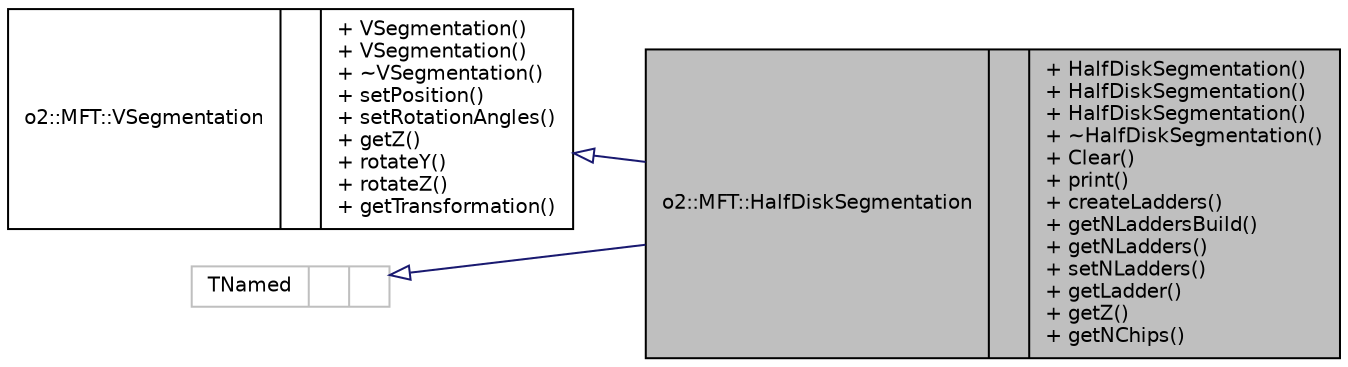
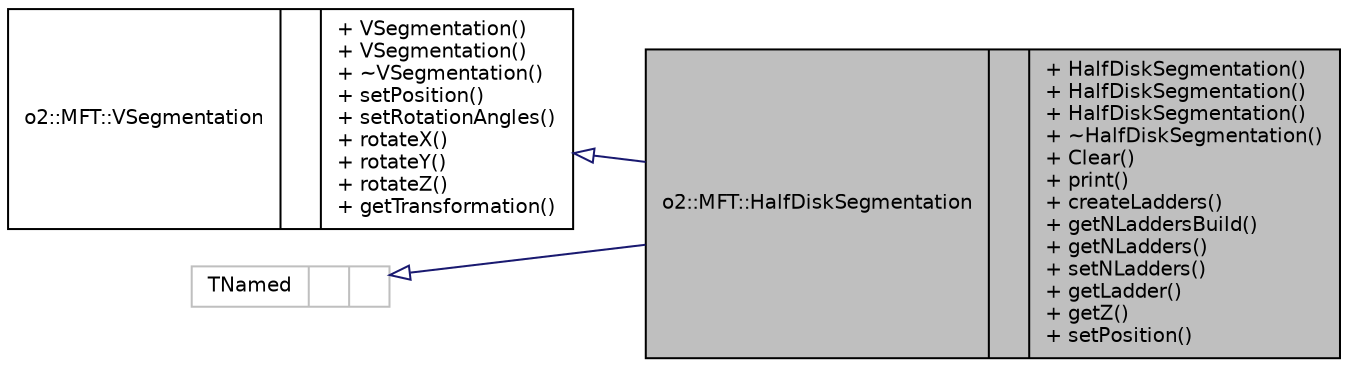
(379, 140) -> (393, 140)
(1116, 336) -> (1119, 336)
